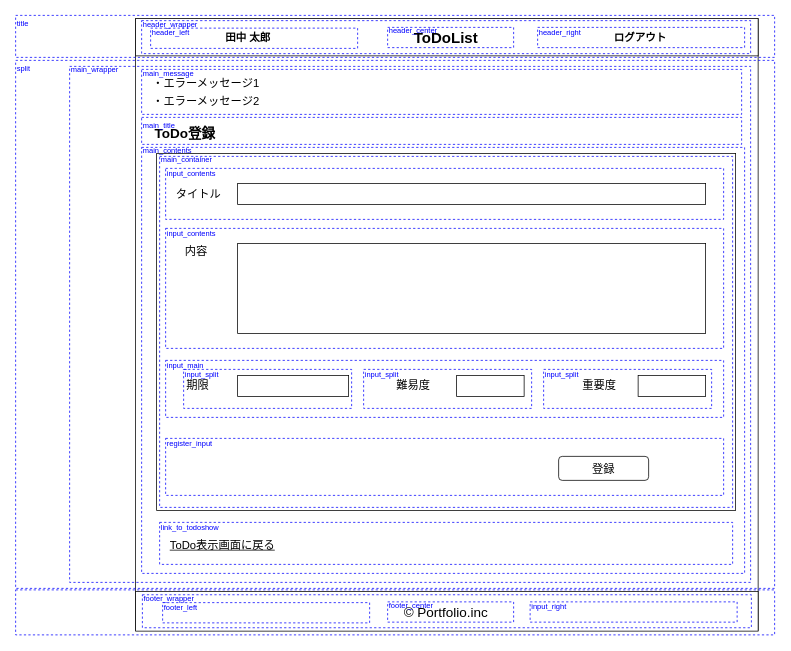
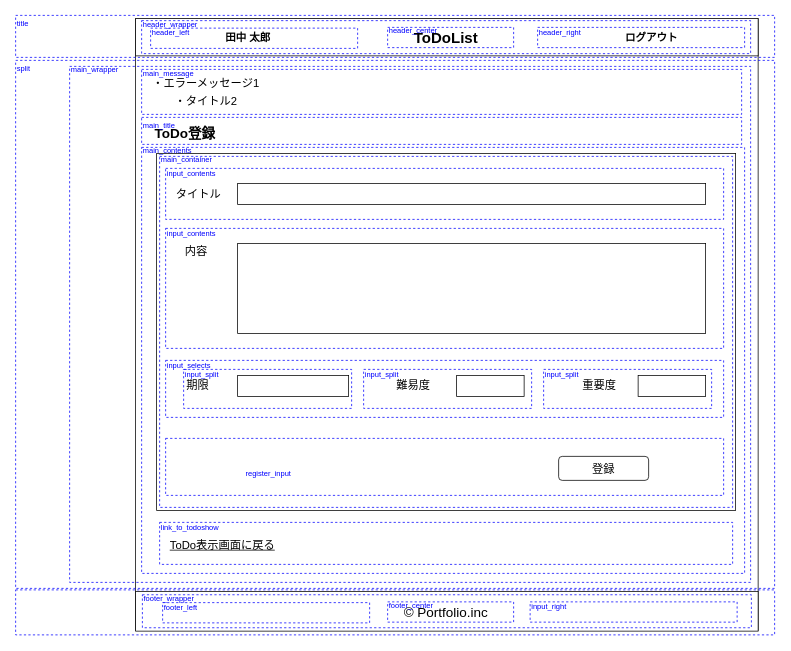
(640, 37) -> (651, 37)
(206, 101) -> (206, 101)
(186, 365) -> (192, 365)
(195, 443) -> (274, 473)
